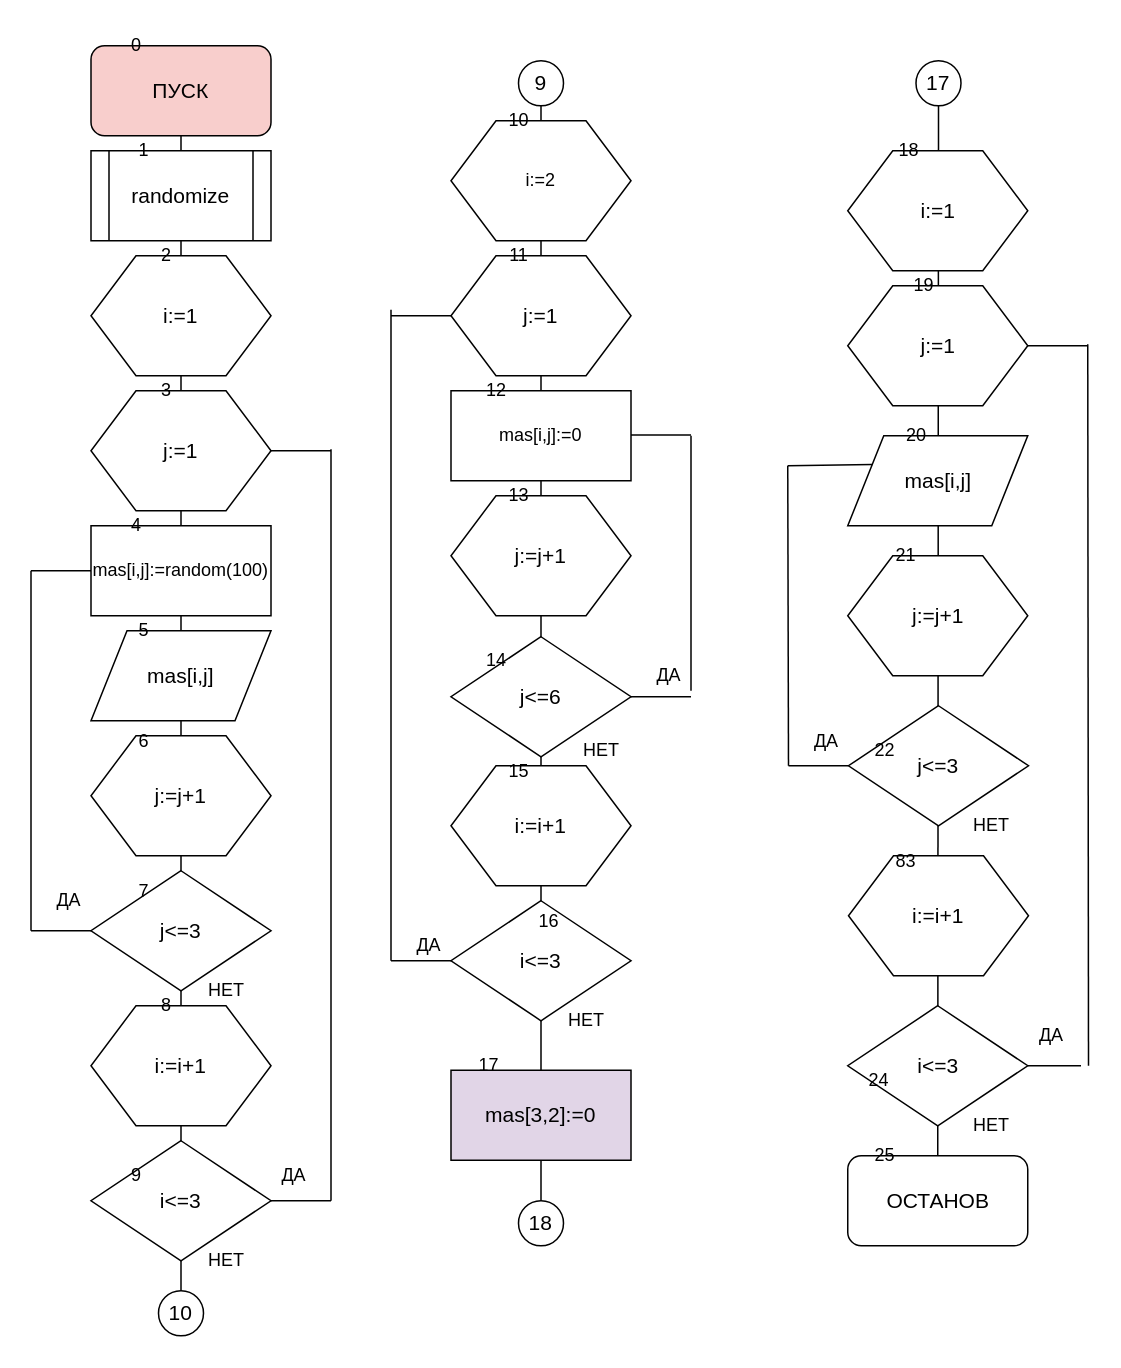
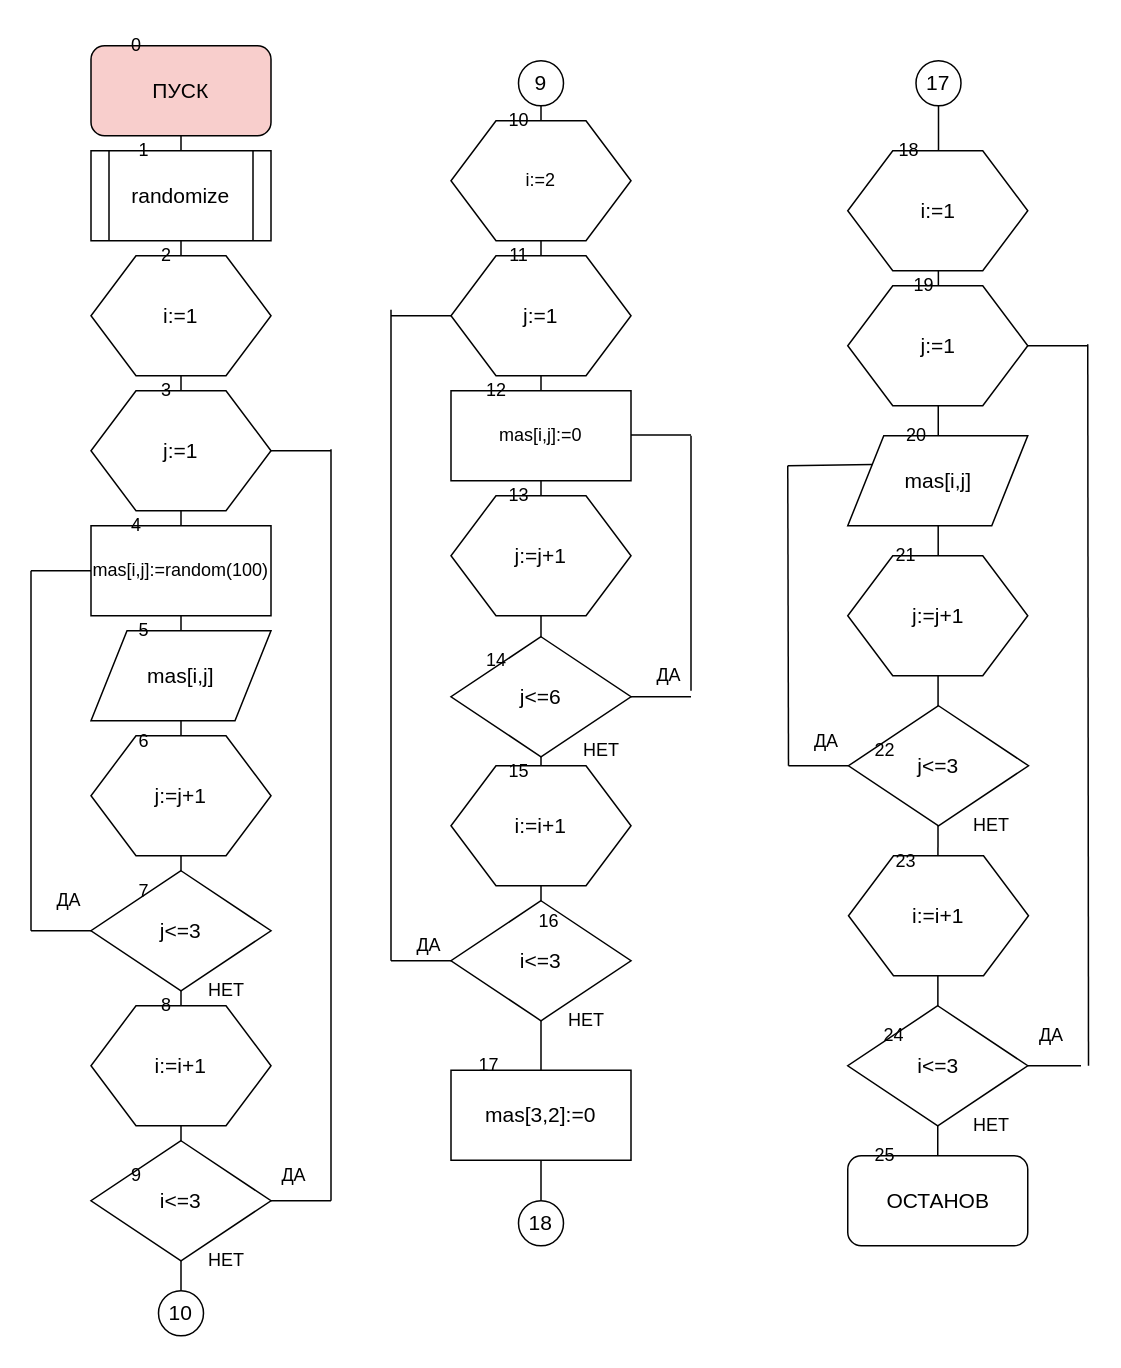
(906, 862) -> (906, 862)
(878, 1081) -> (893, 1036)
(541, 1115) -> (541, 1115)
